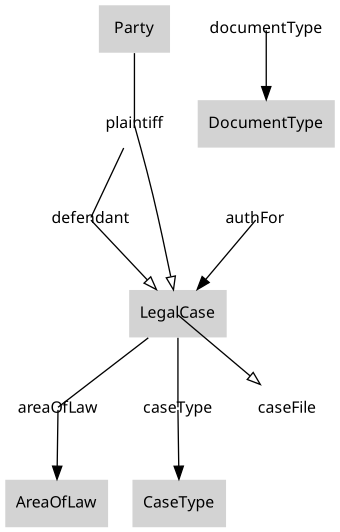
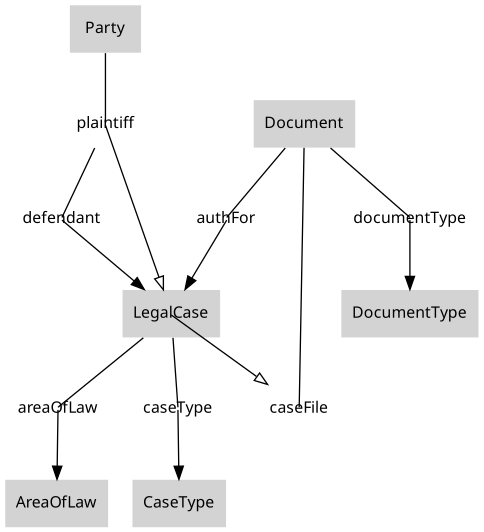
none -> (304, 124)
(119, 250) -> (98, 250)
